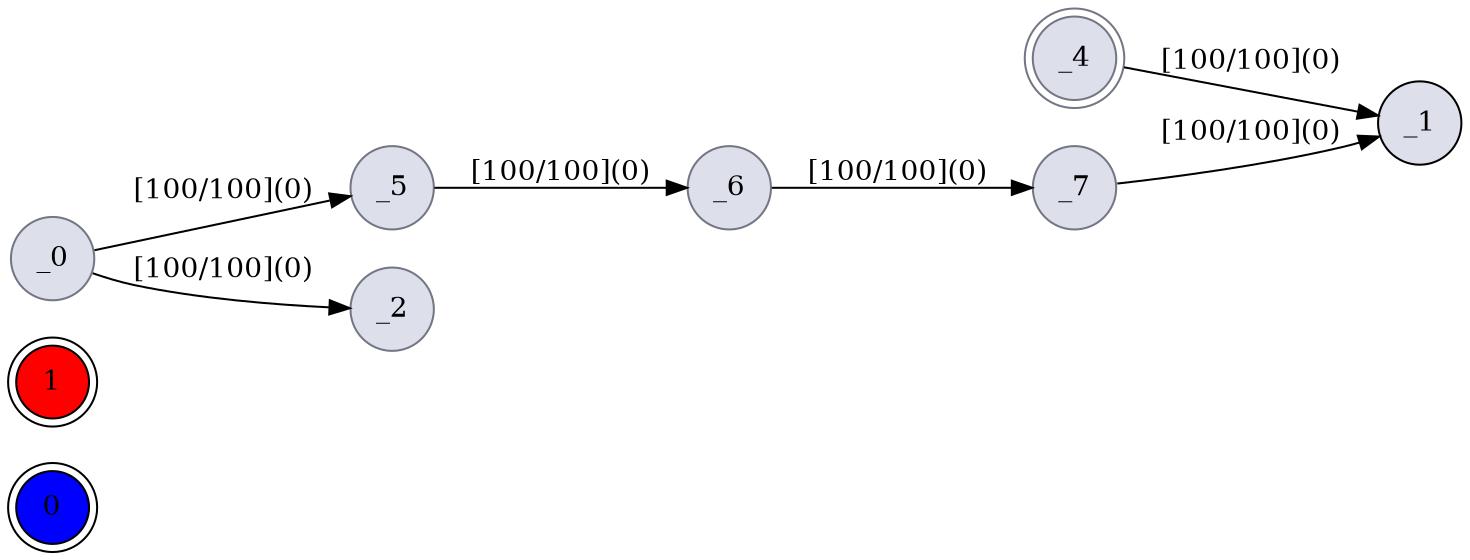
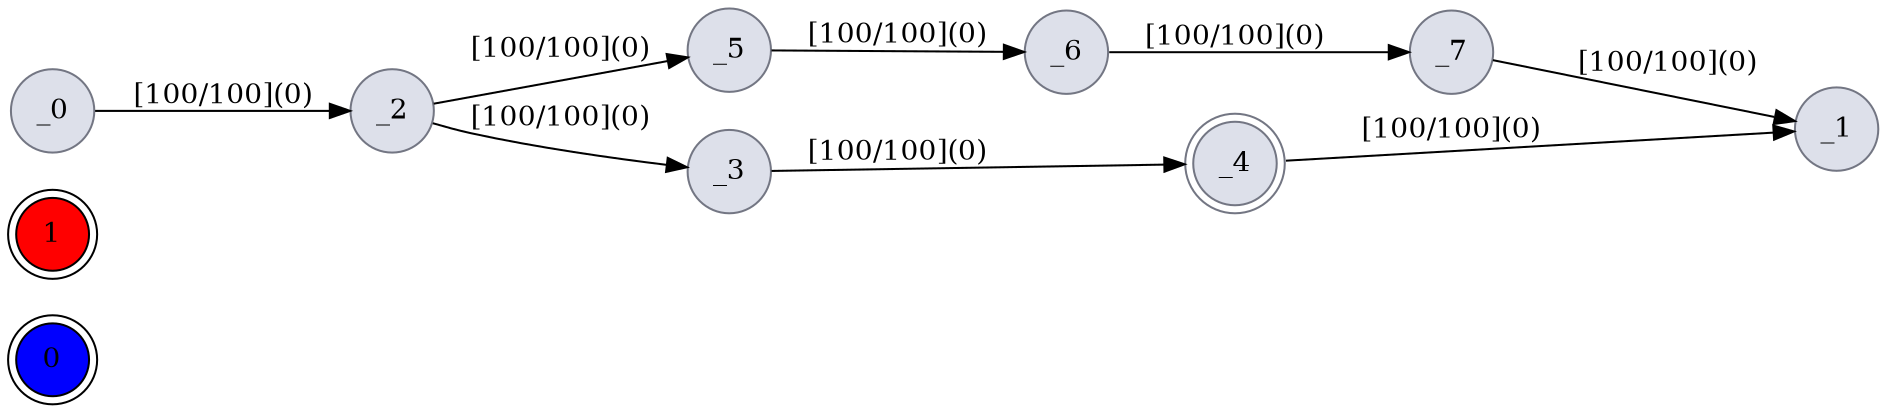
(1420, 123) -> (1837, 129)
none -> (729, 172)
(212, 225) -> (551, 82)
